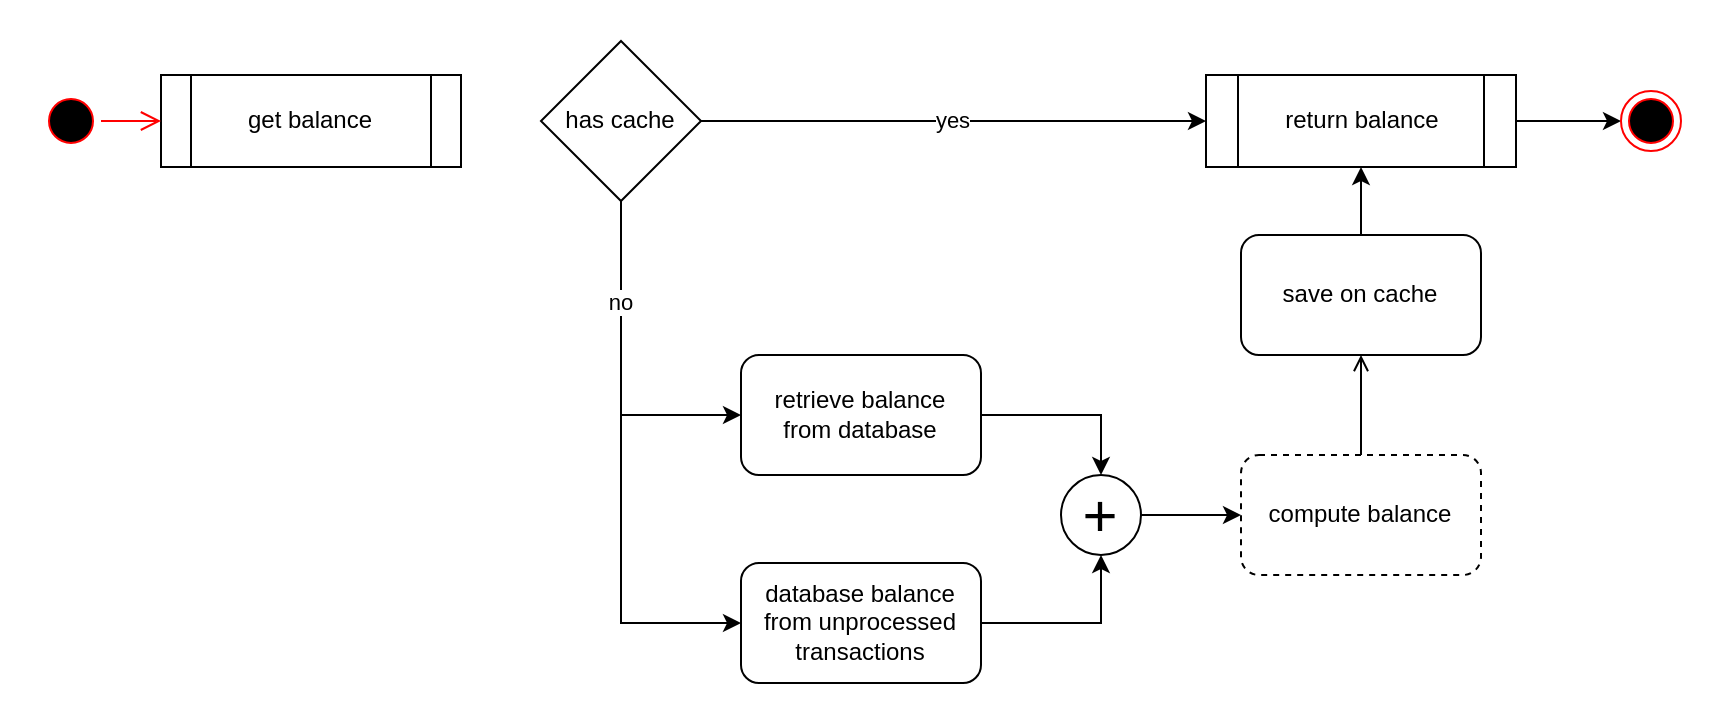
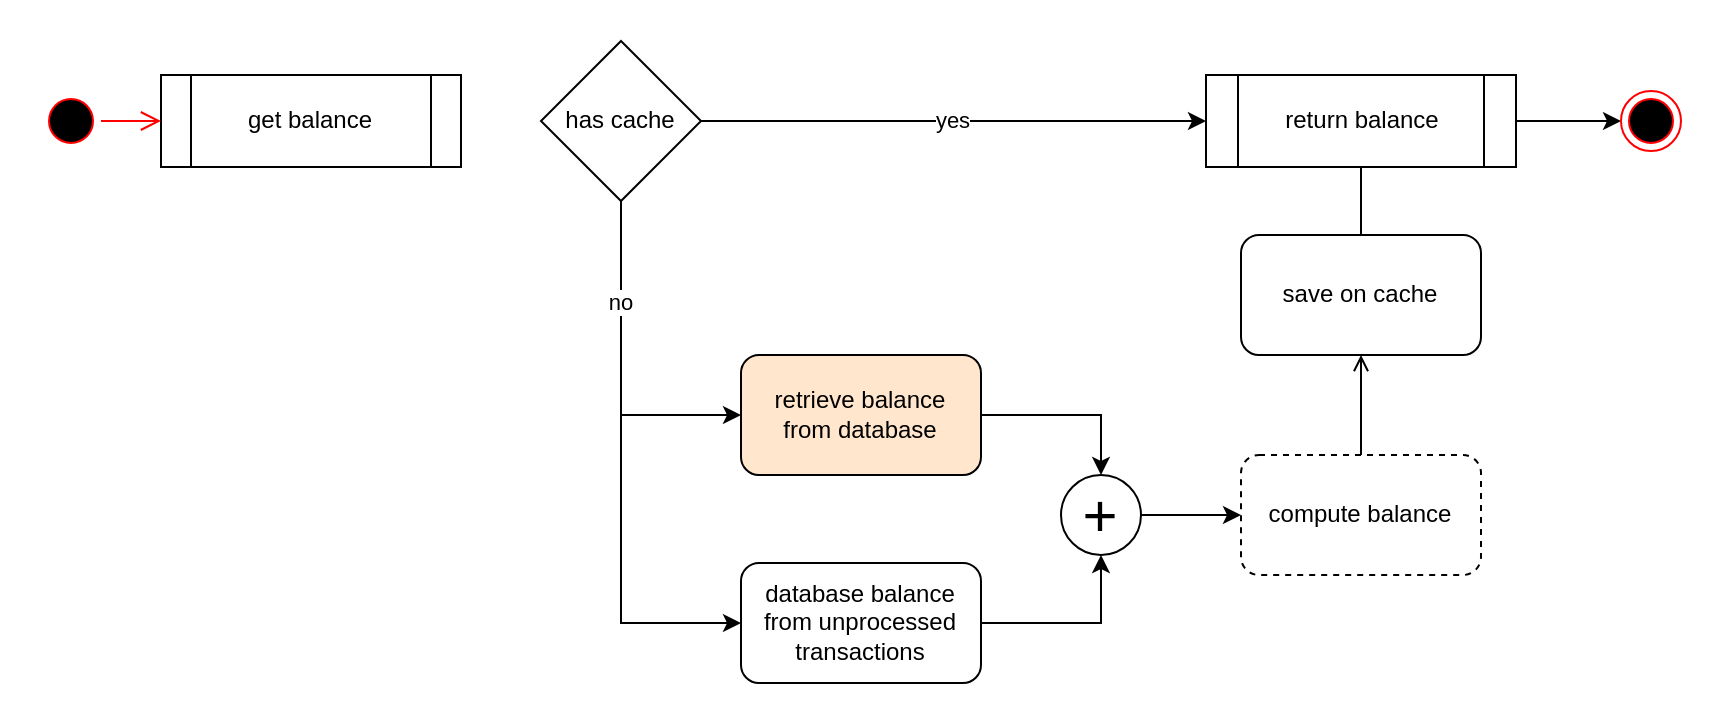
(1361, 182) -> (1361, 176)
(861, 415) -> (861, 415)
